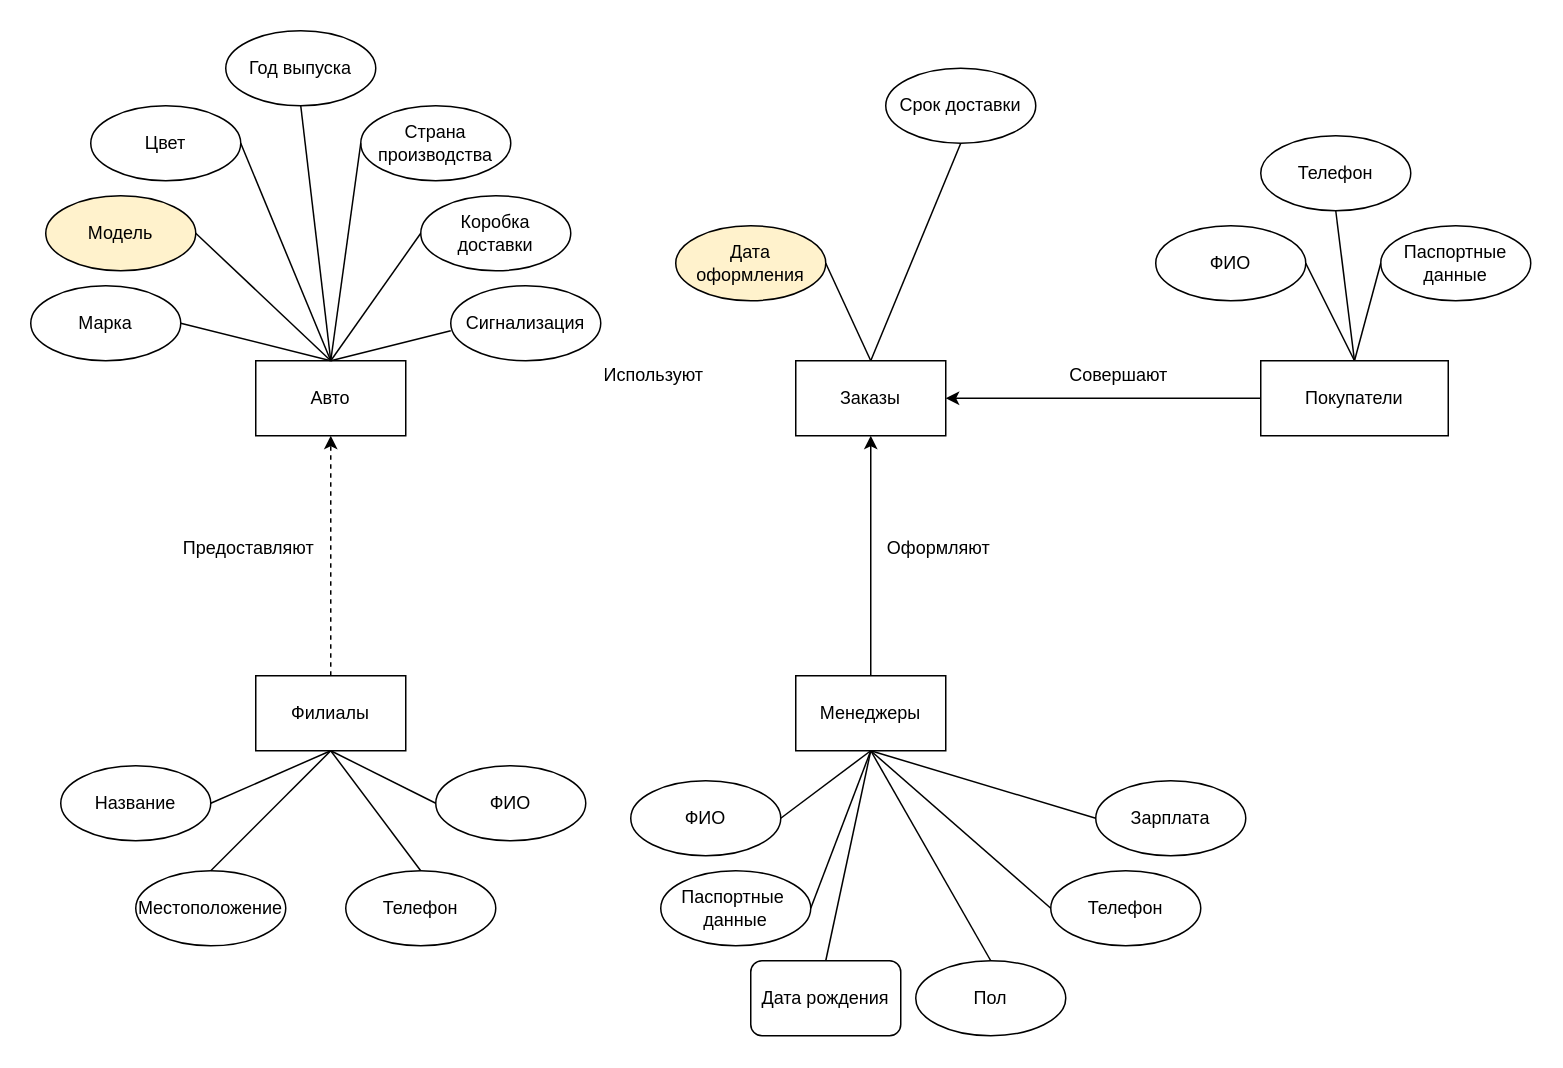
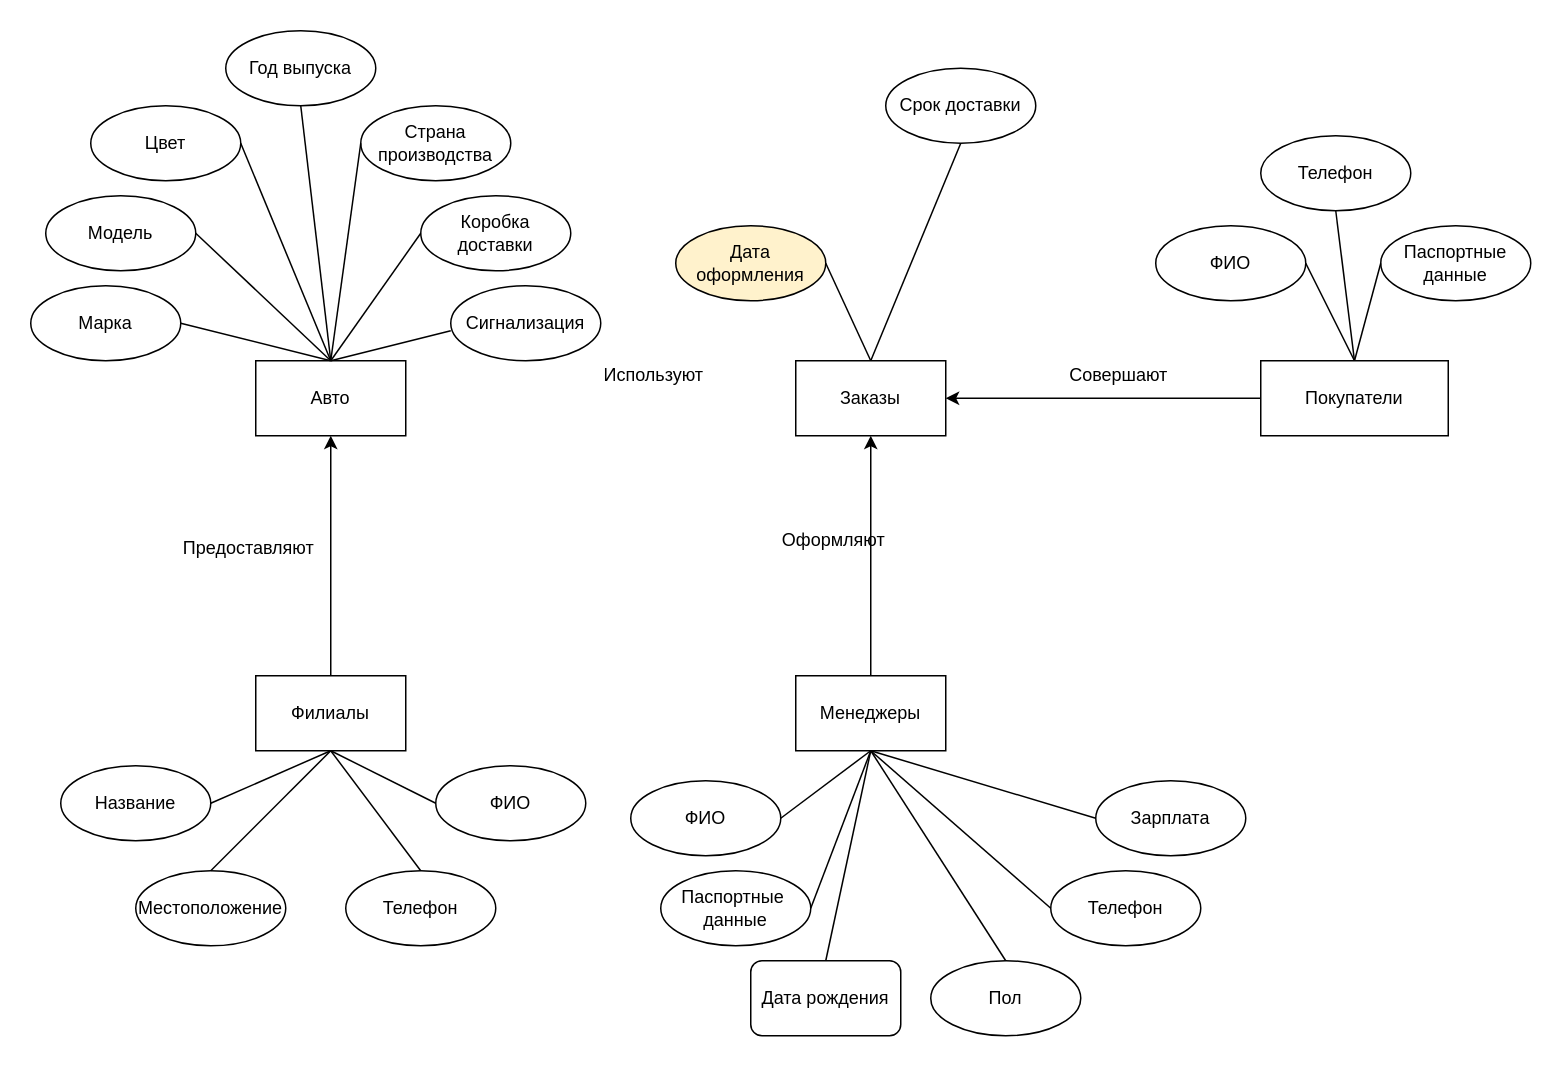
(121, 233) -> (121, 233)
(938, 548) -> (833, 541)
(331, 561) -> (331, 561)
(991, 998) -> (1006, 998)
